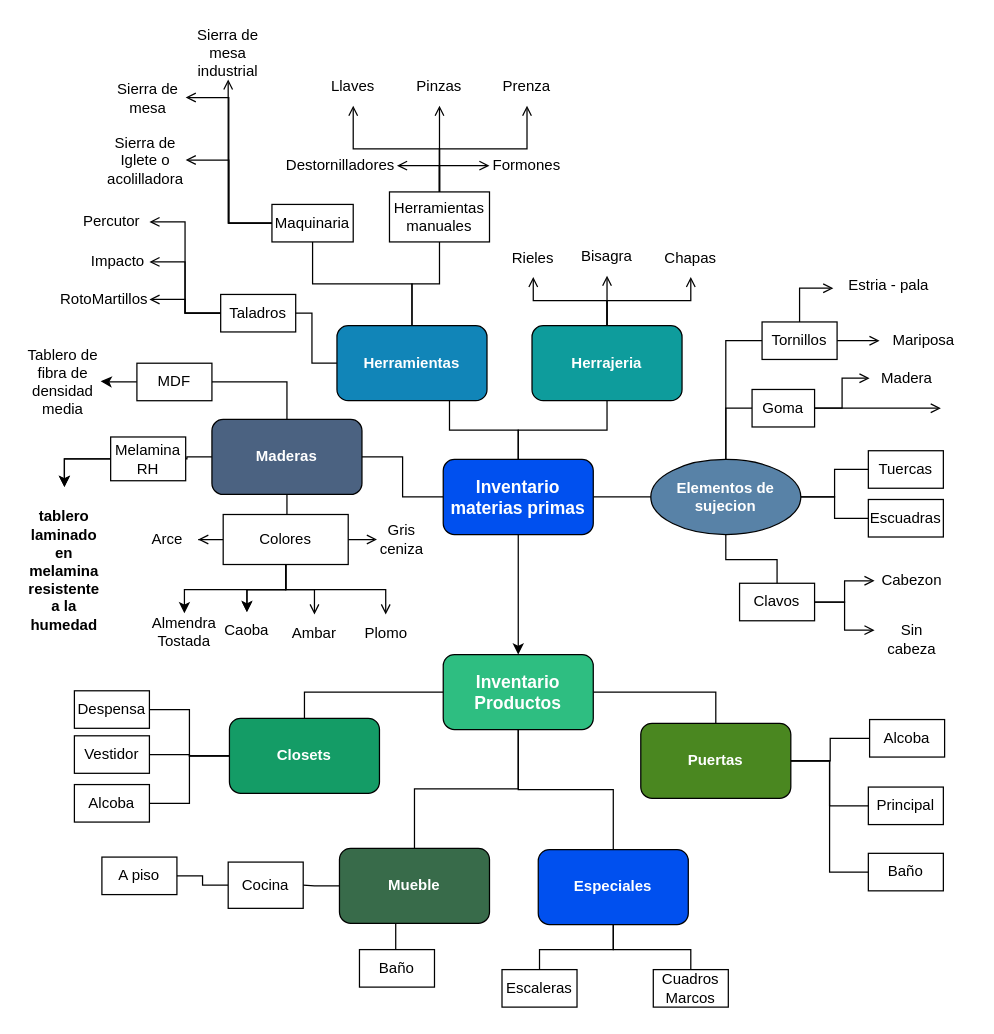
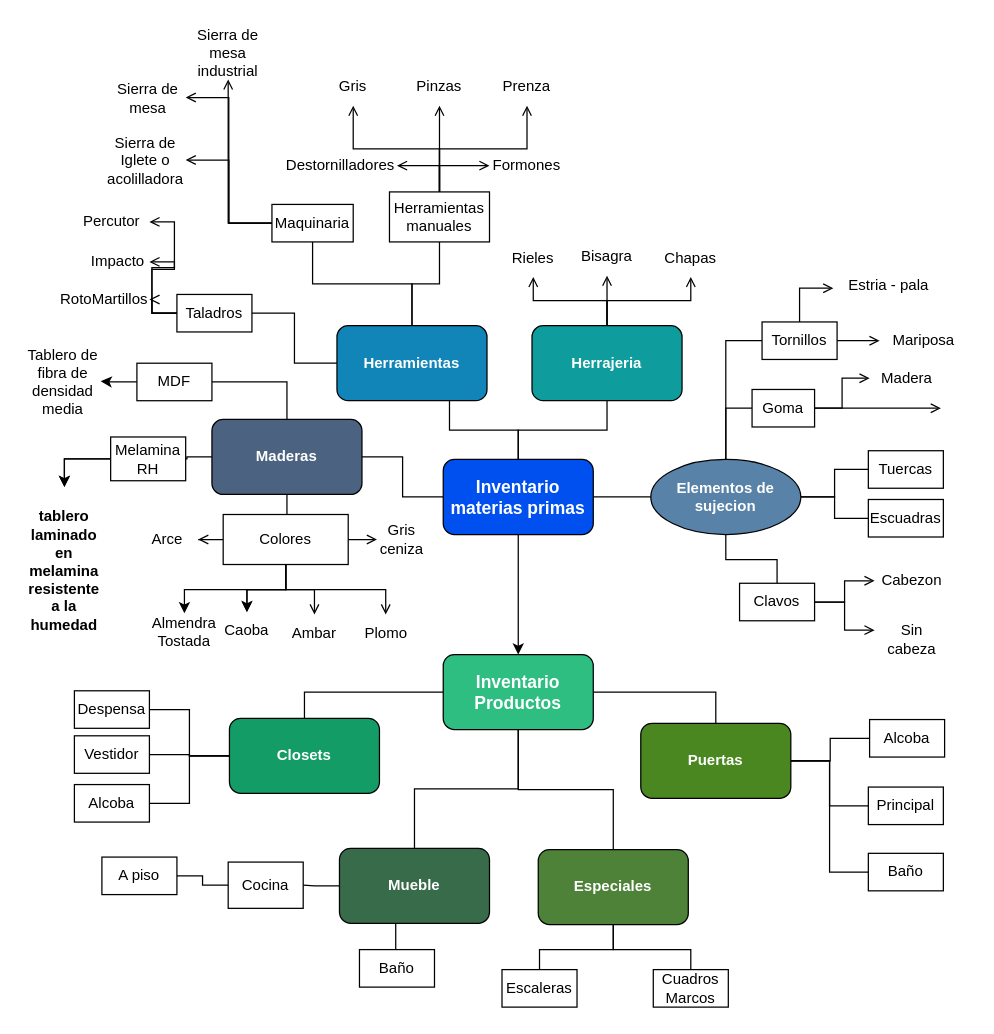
(353, 87) -> (353, 87)
(258, 313) -> (214, 313)
(613, 887) -> (613, 887)
